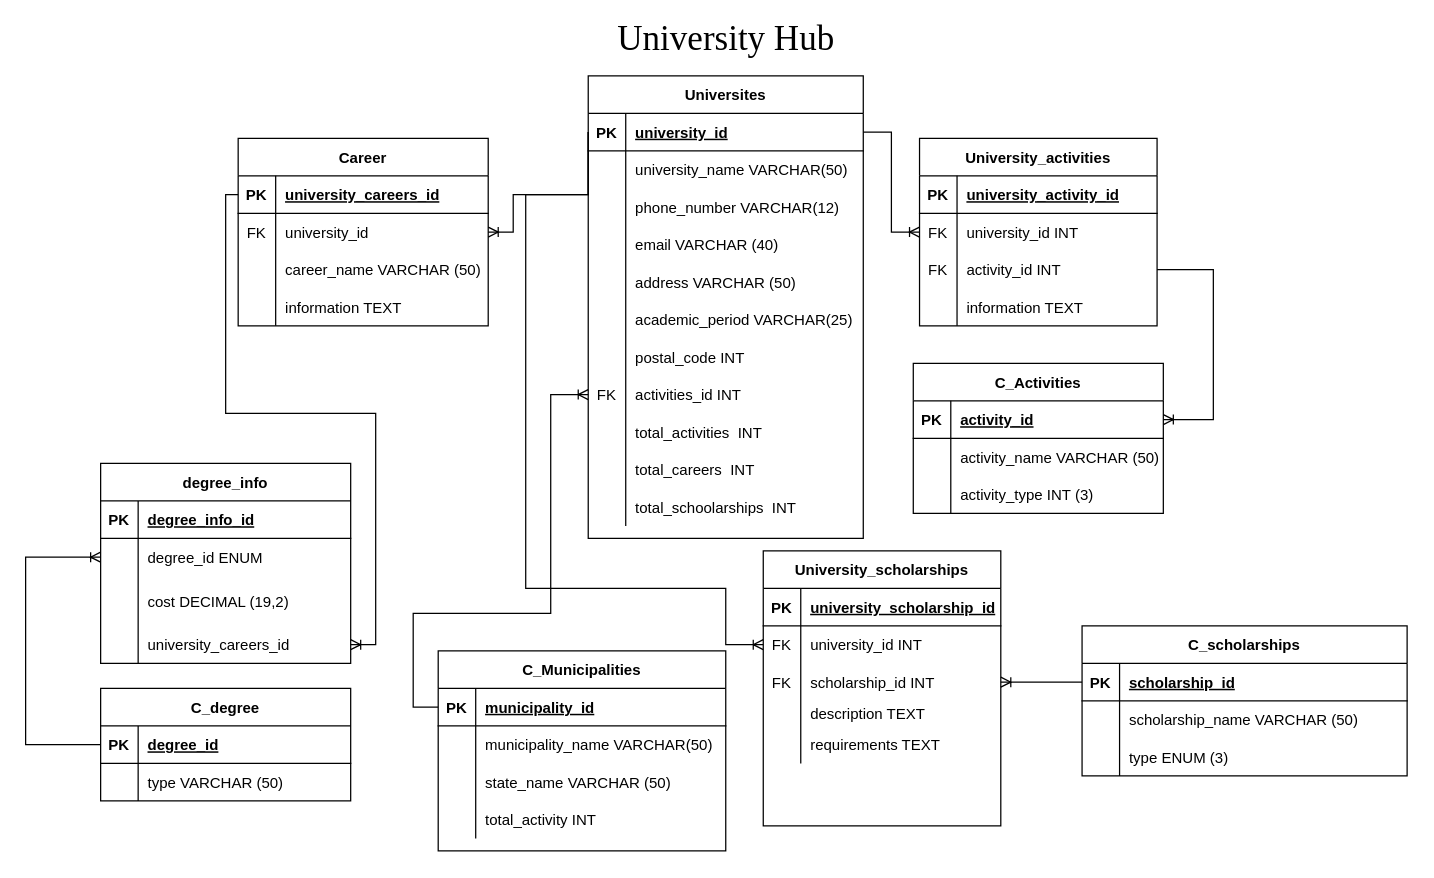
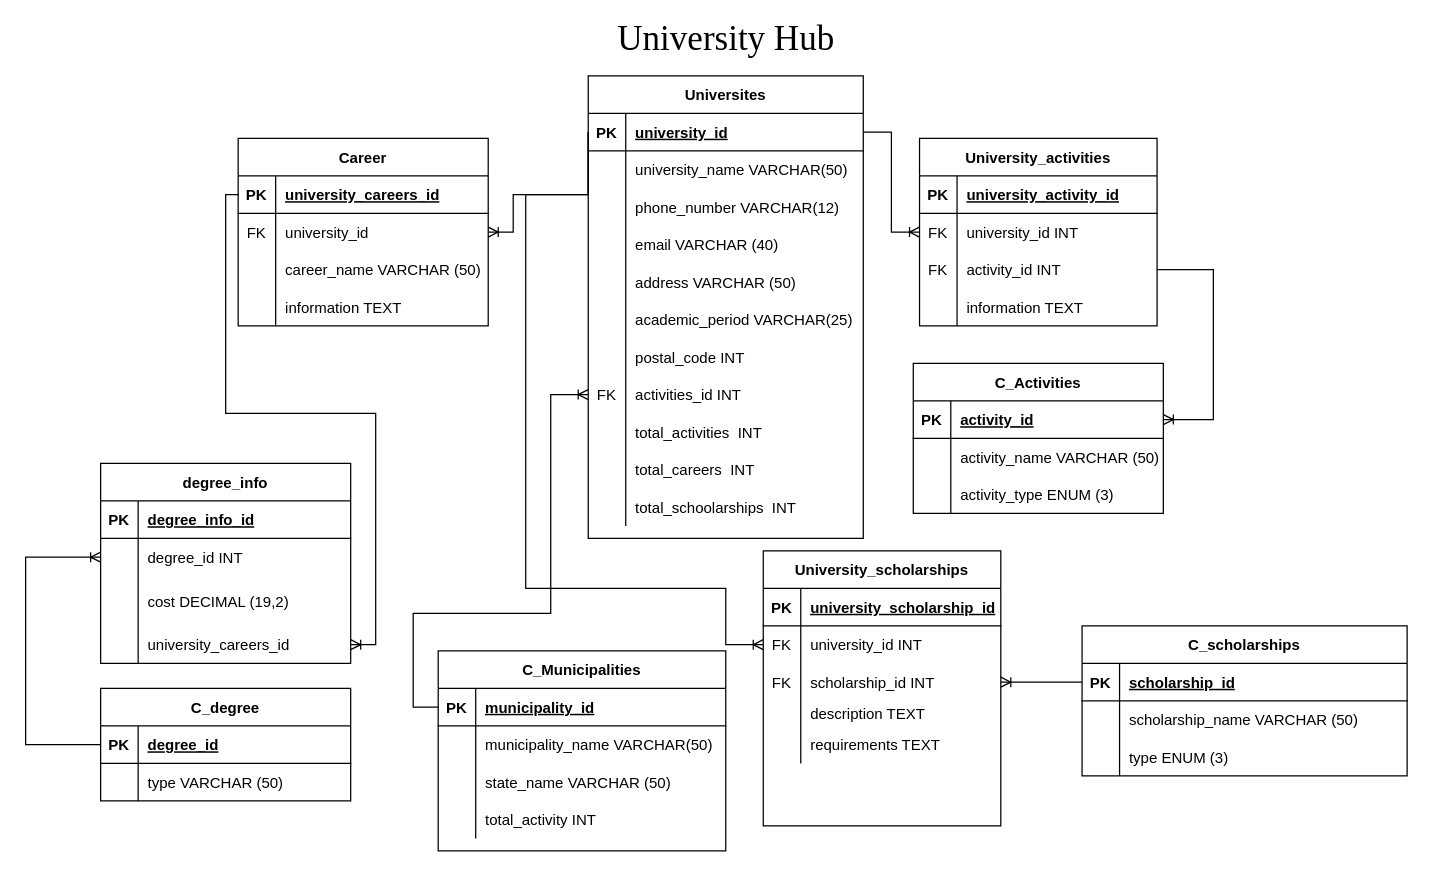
(1040, 495) -> (1045, 495)
(202, 558) -> (198, 558)
